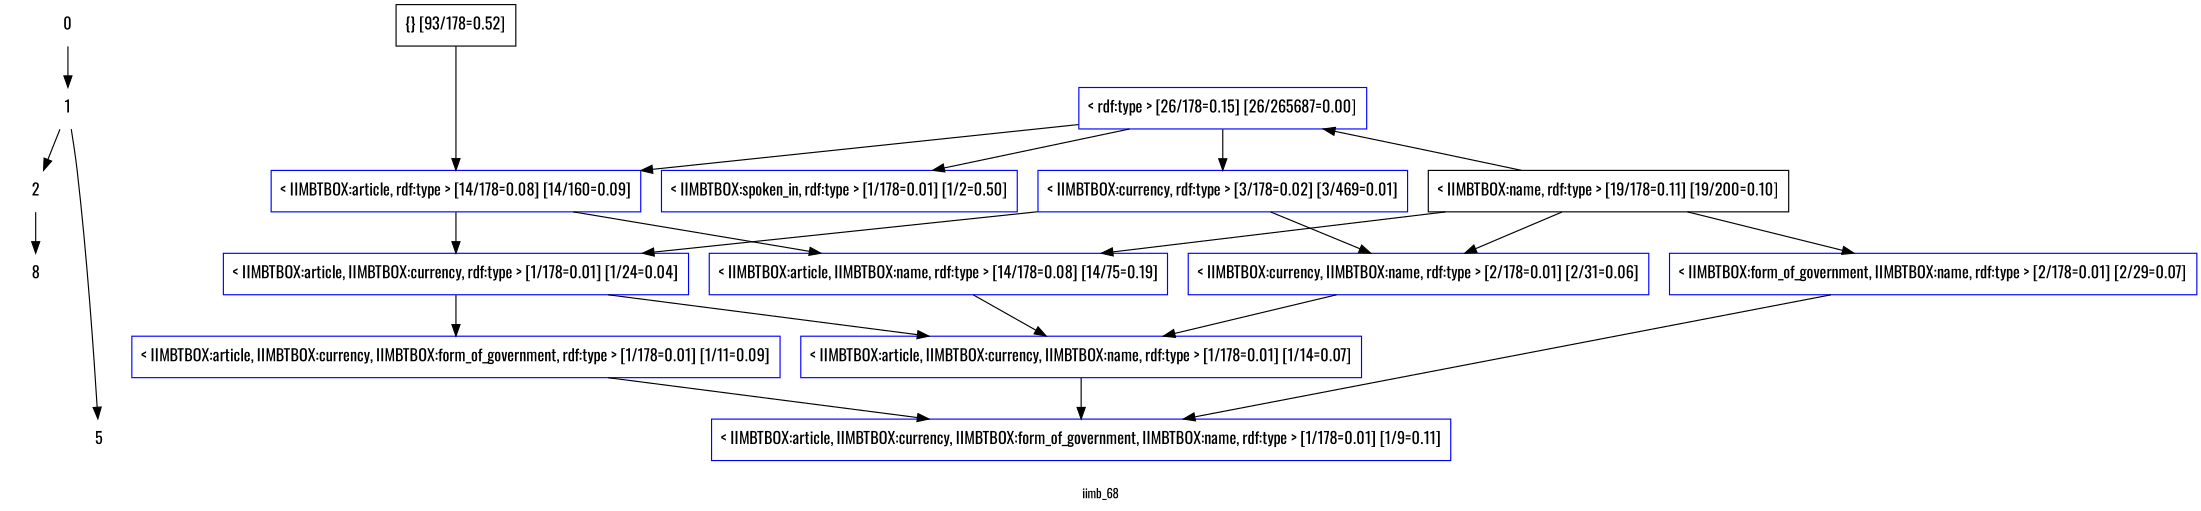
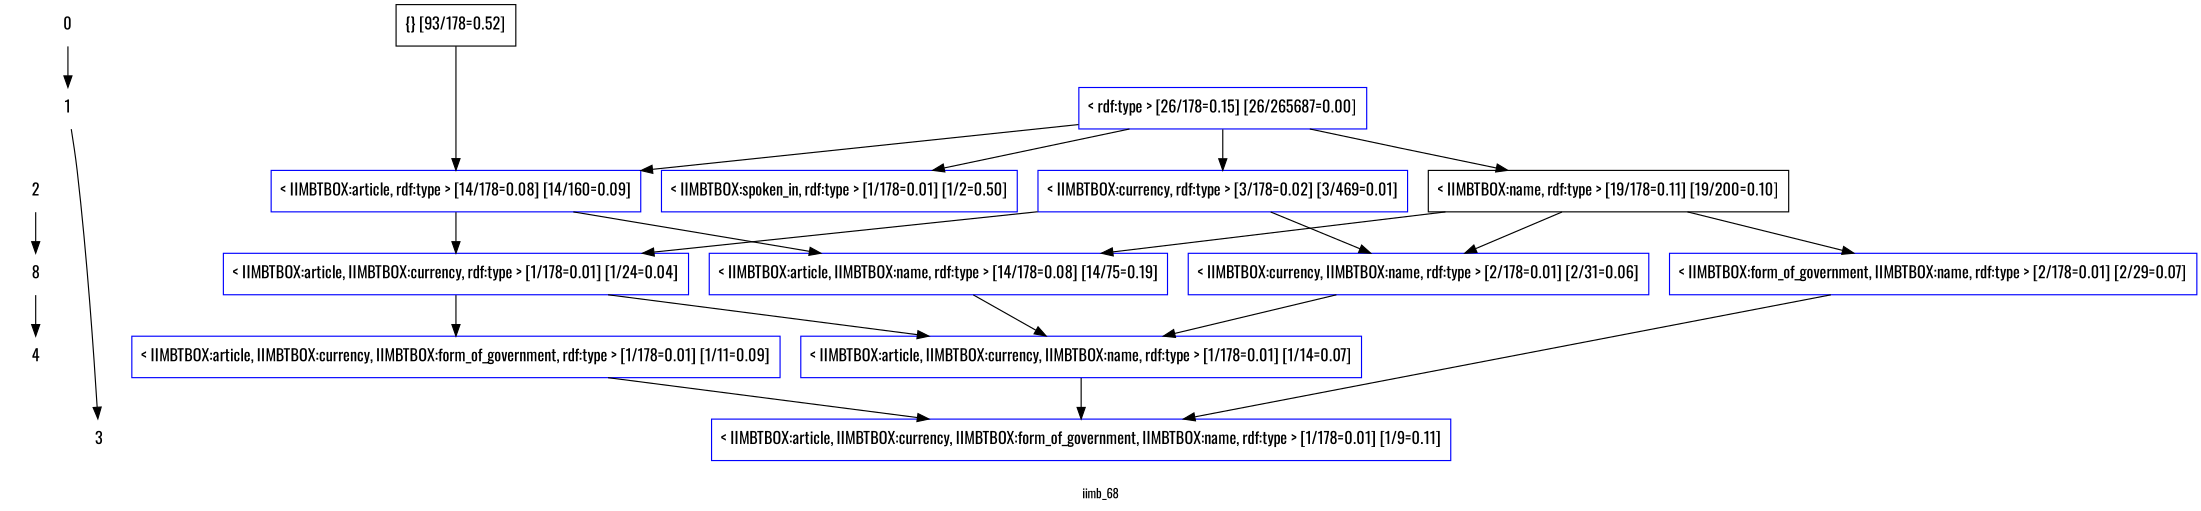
(54, 144) -> none
(1428, 151) -> (1403, 149)
none -> (36, 357)
(99, 440) -> (99, 440)
